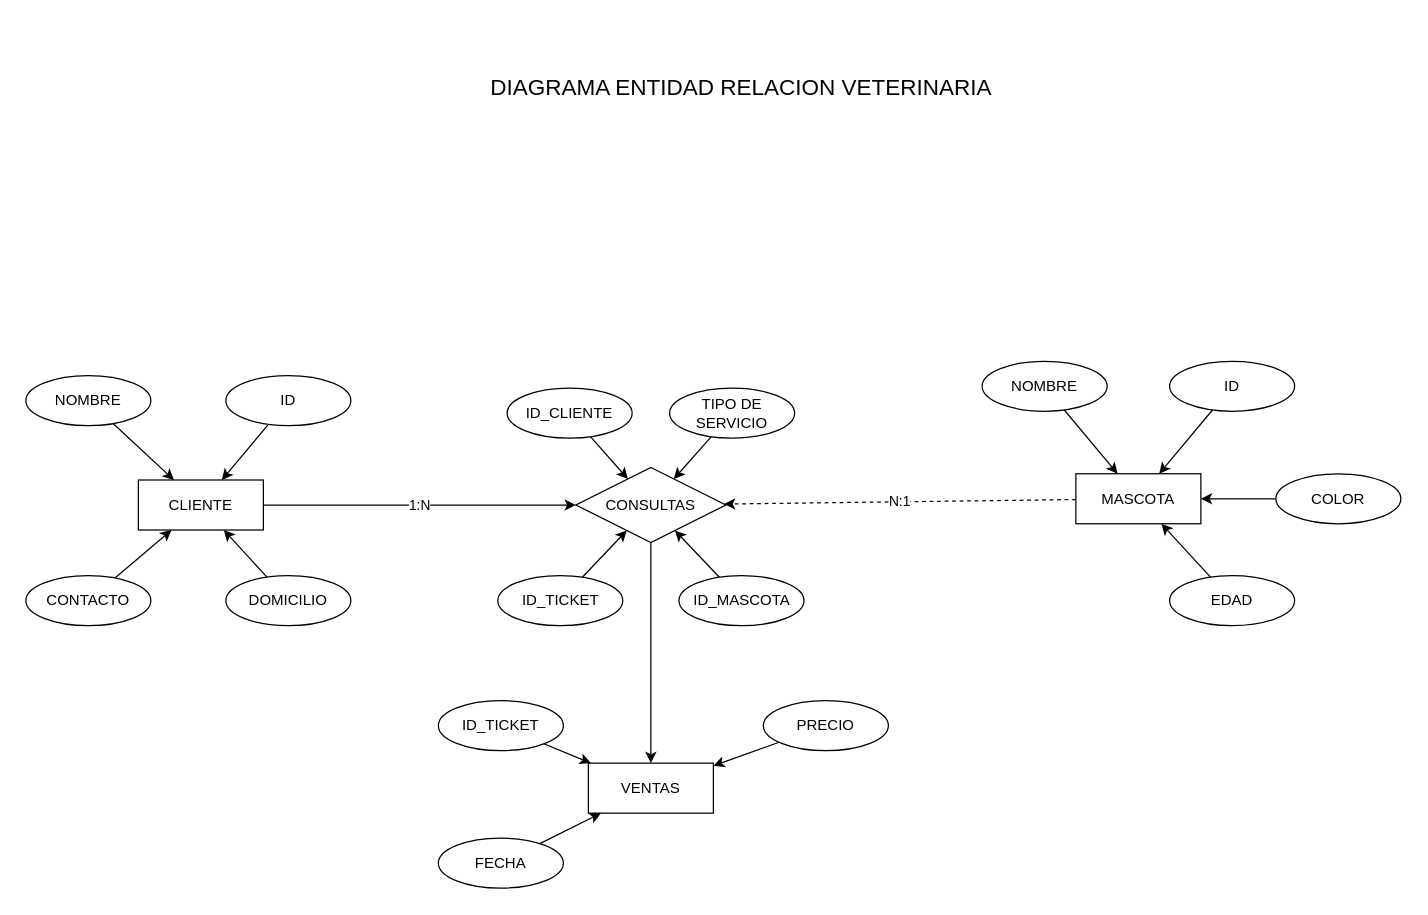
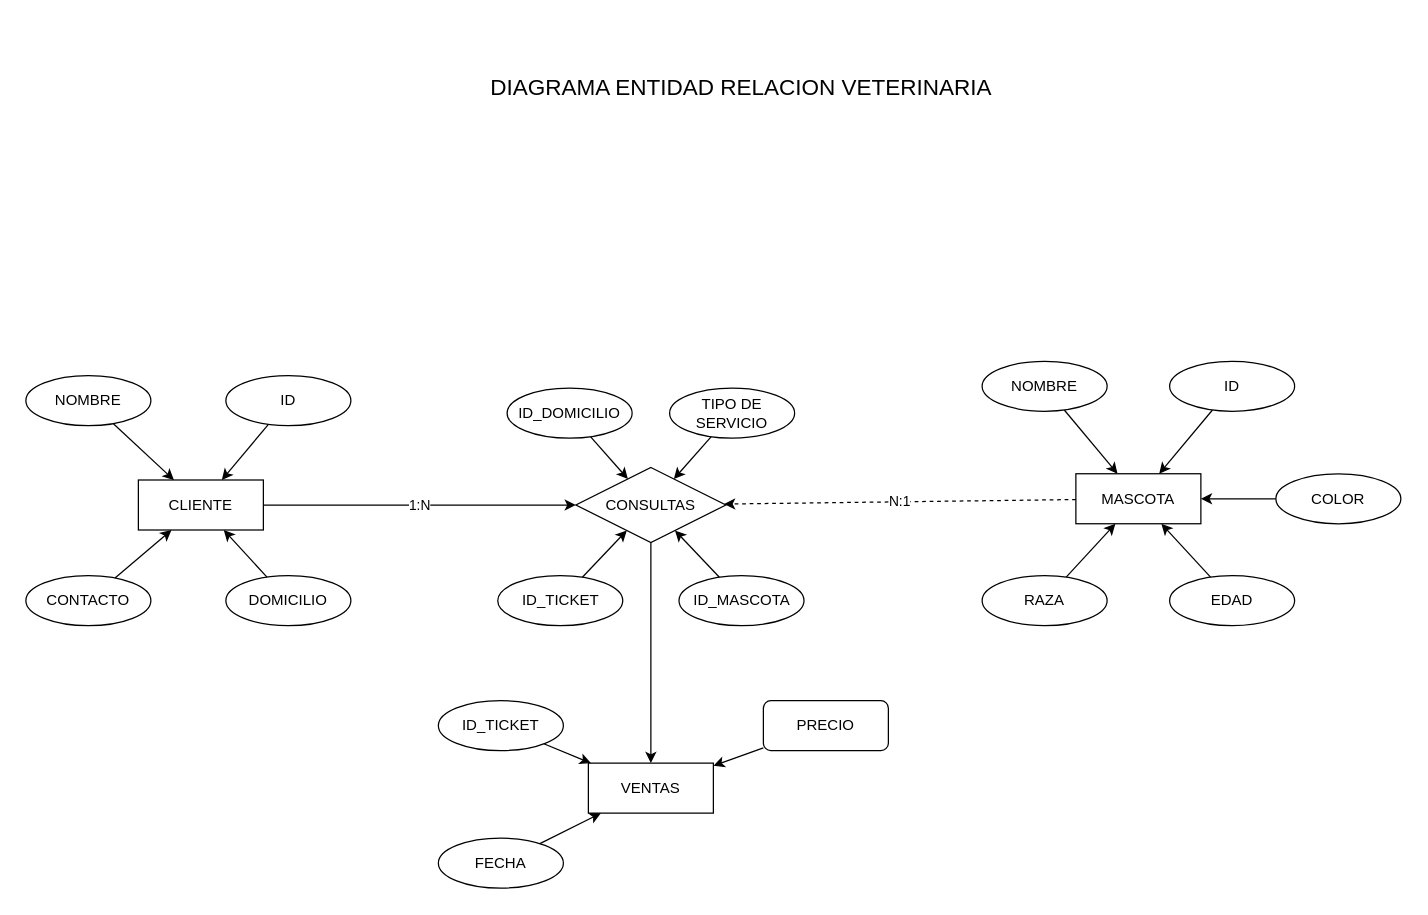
(569, 413) -> (569, 413)
none -> (1088, 553)
none -> (1044, 601)
(826, 726) -> (826, 726)
